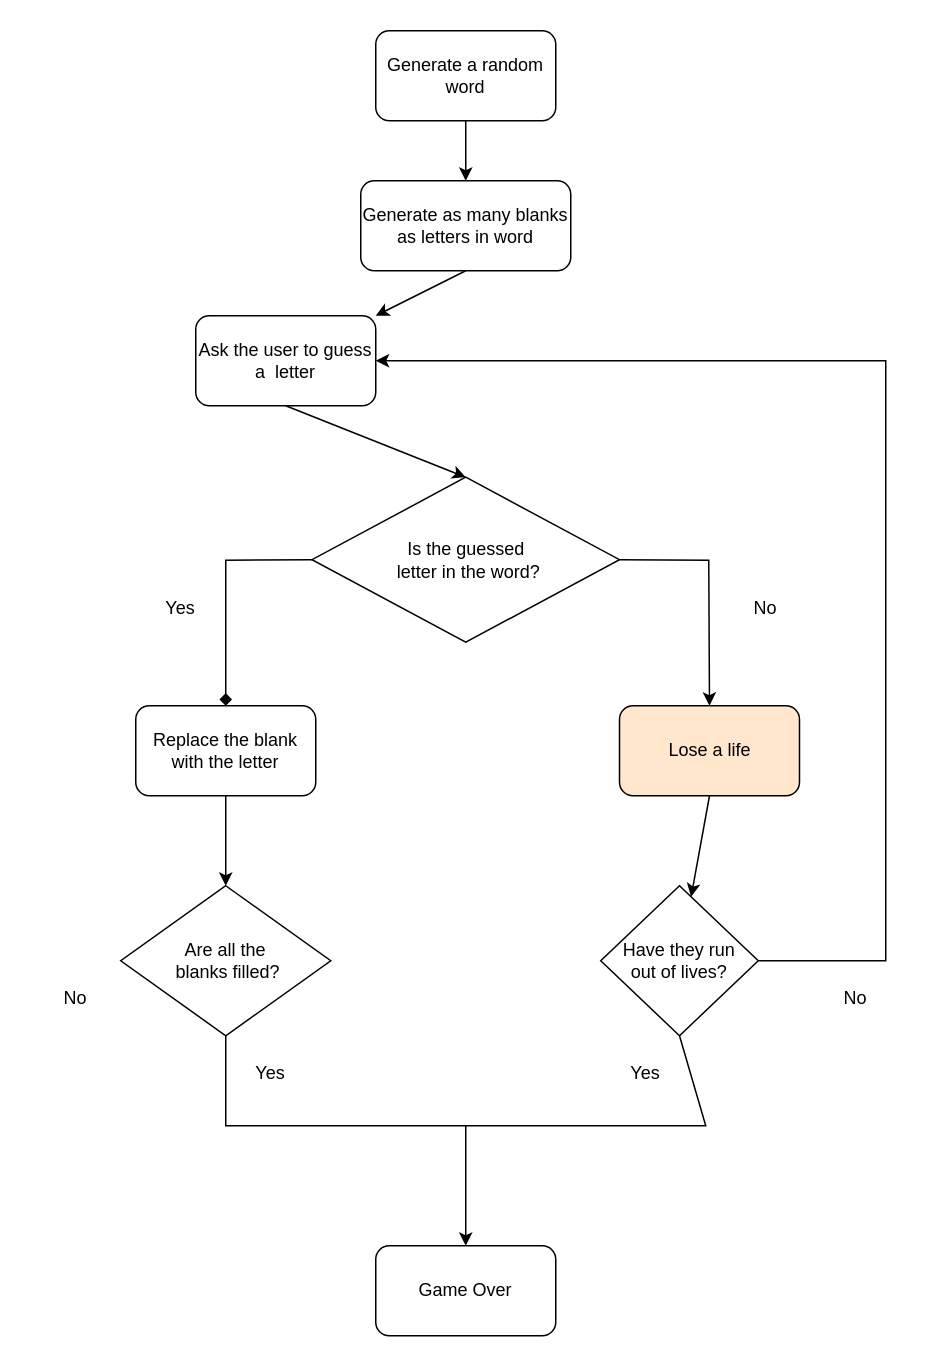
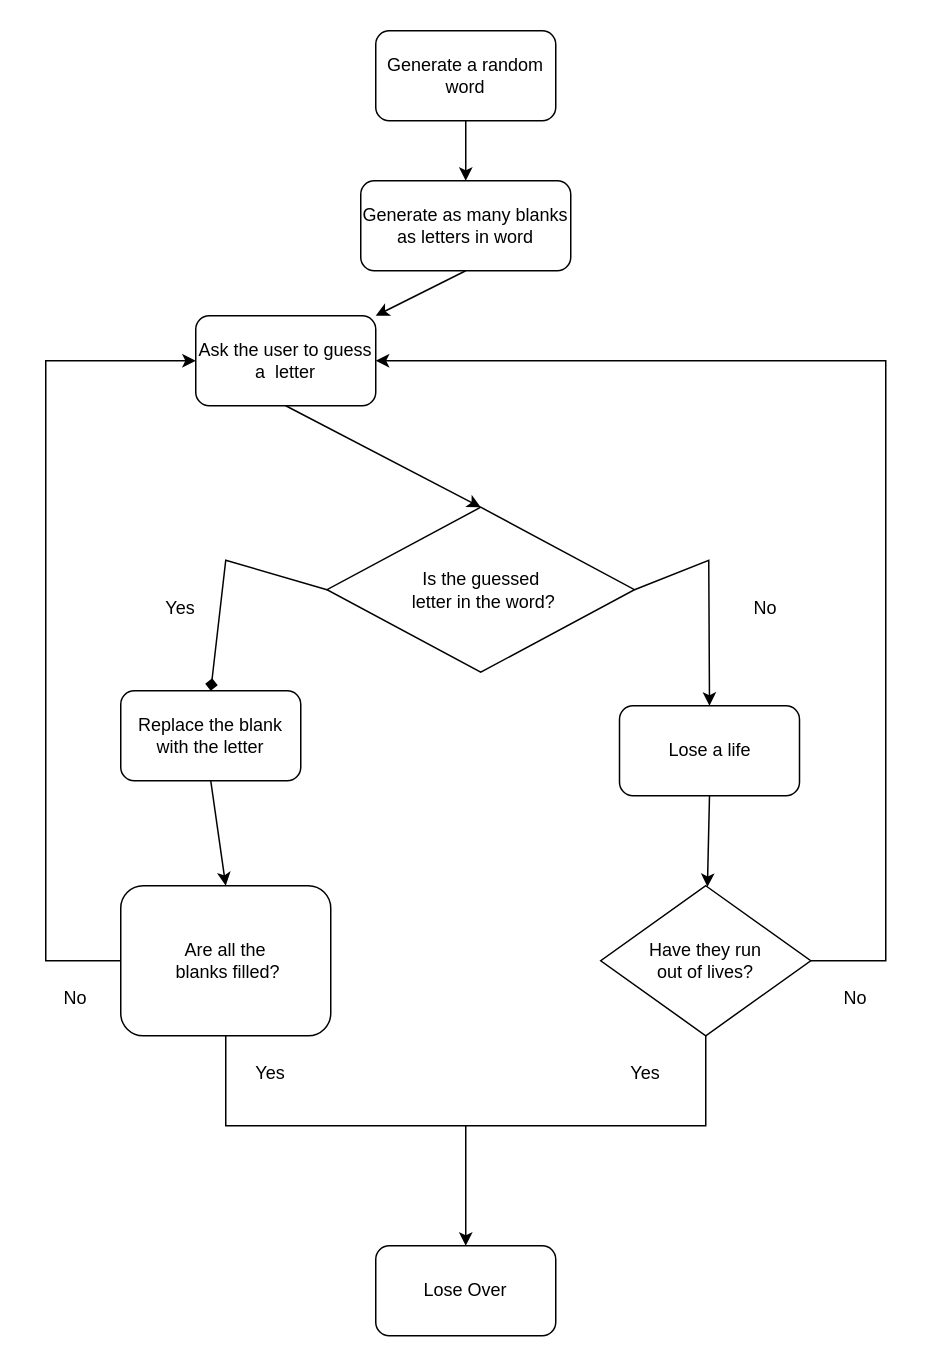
(466, 560) -> (481, 590)
none -> (46, 629)
(226, 751) -> (211, 736)
(710, 751) -> (710, 751)
(226, 961) -> (226, 961)
(680, 961) -> (706, 961)
(466, 1291) -> (466, 1291)
